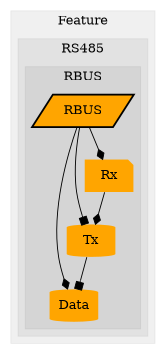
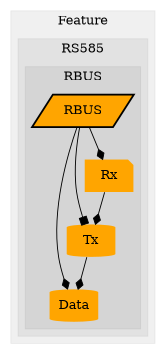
(83, 49) -> (83, 49)
(84, 269) -> (84, 268)
